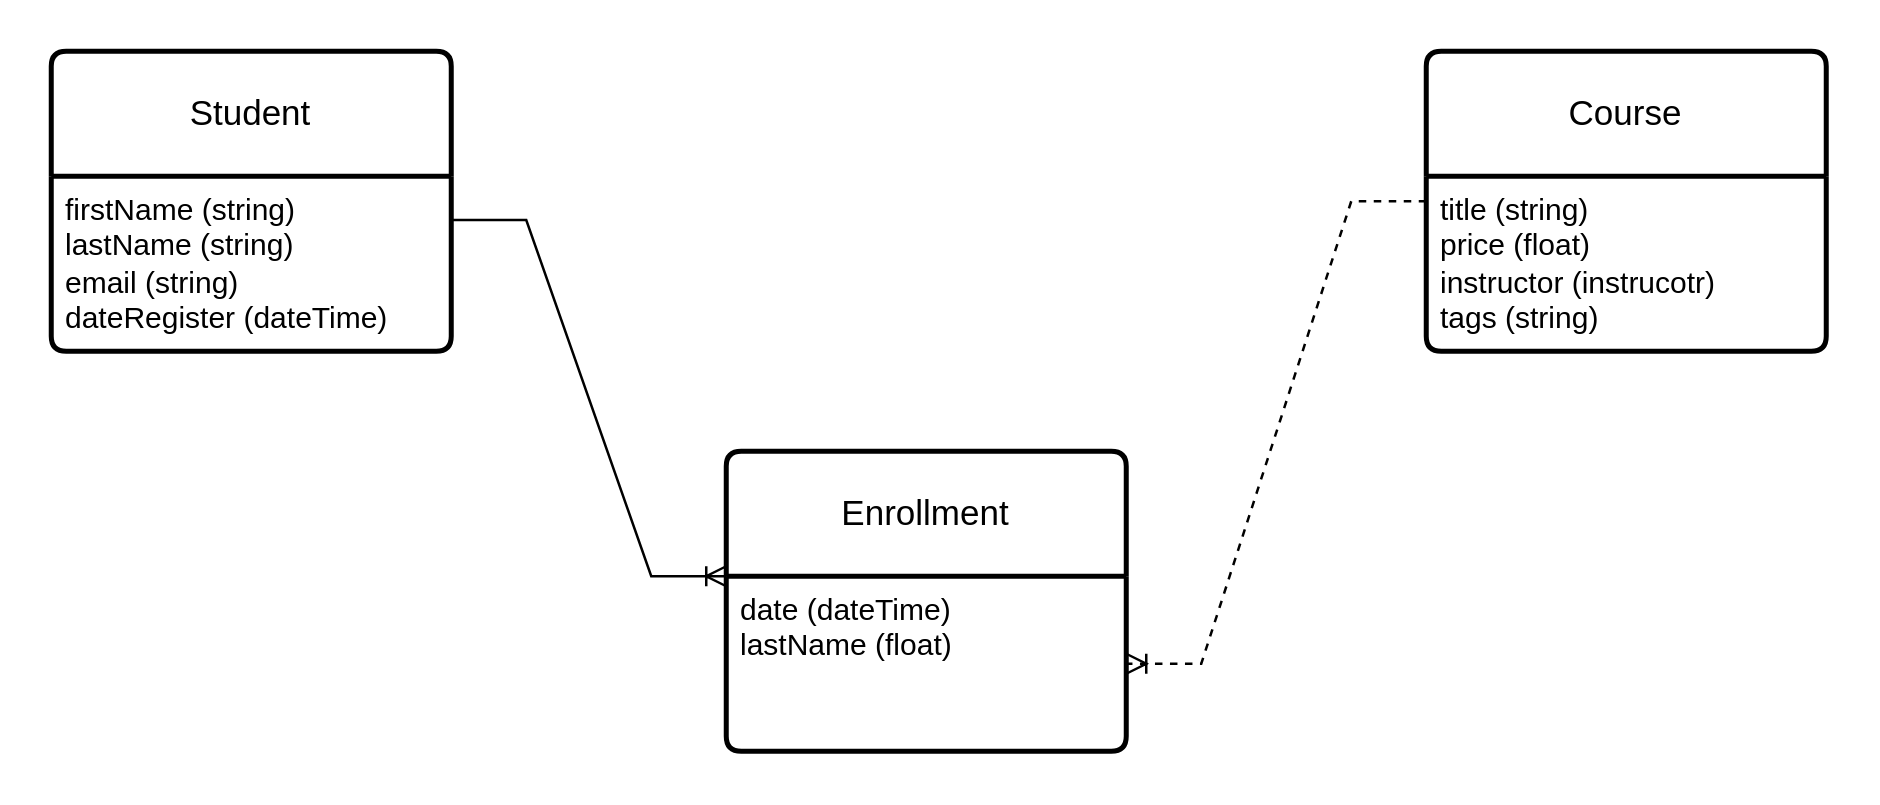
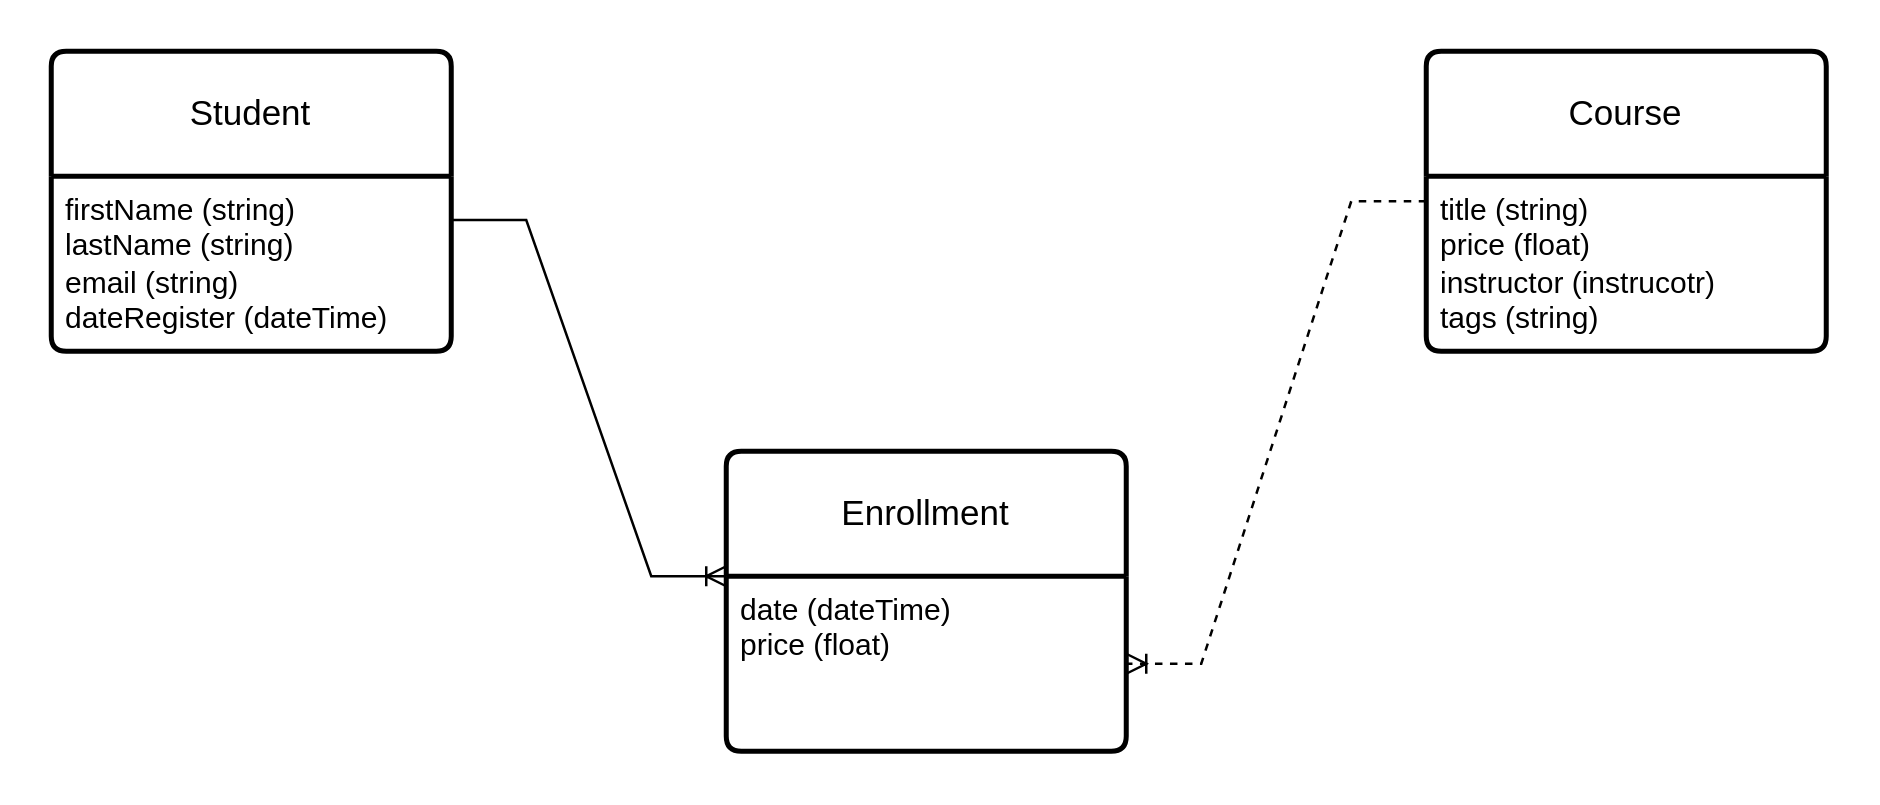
(864, 630) -> (859, 630)
